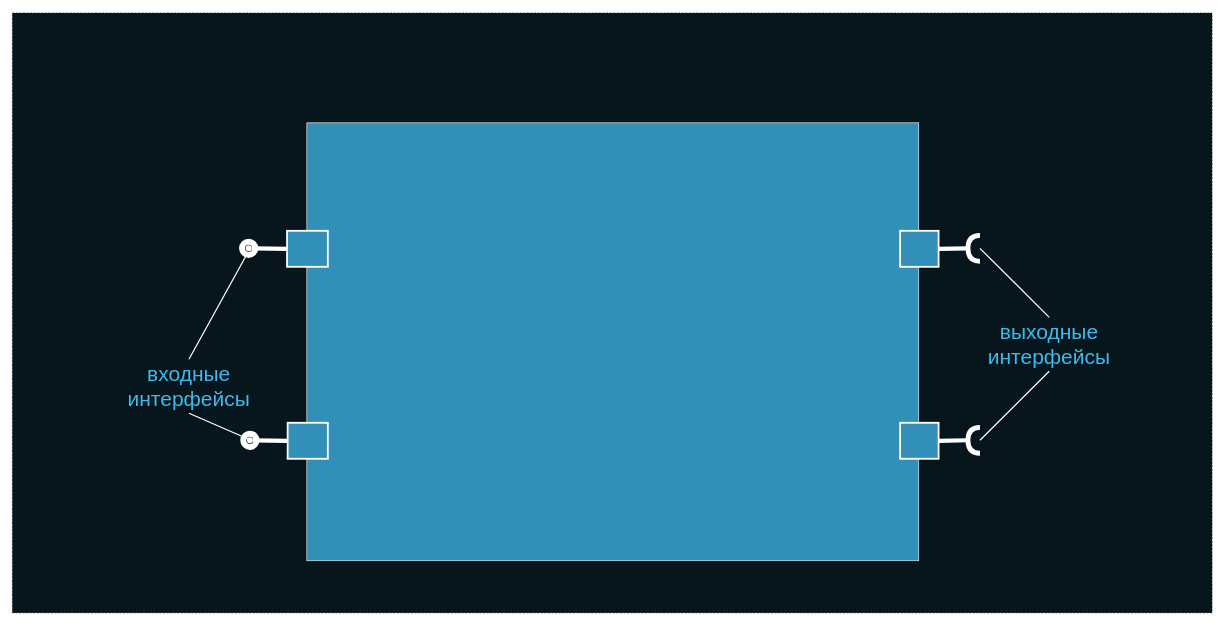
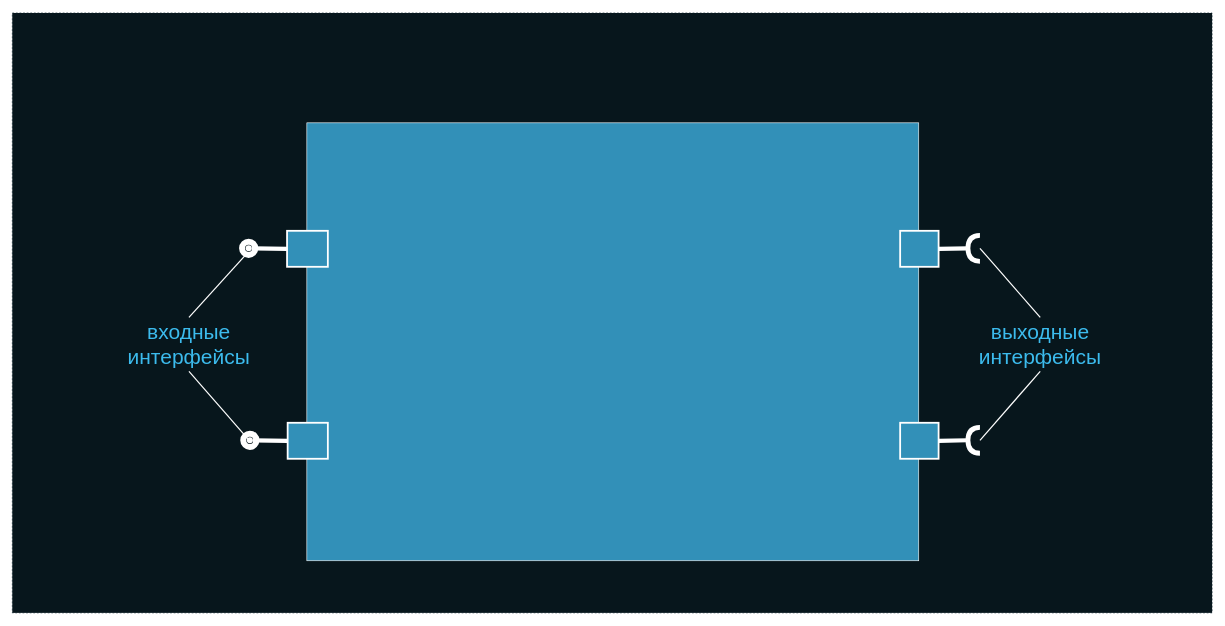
(1049, 344) -> (1040, 344)
(189, 386) -> (189, 344)
